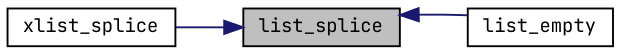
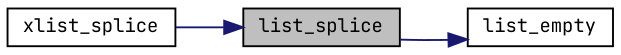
(443, 15) -> (424, 40)
